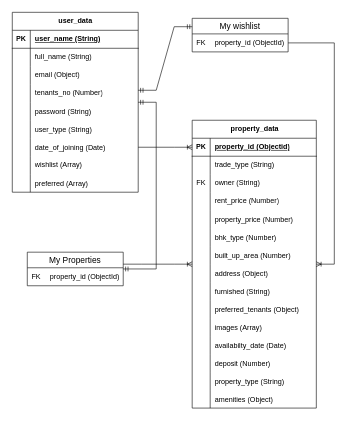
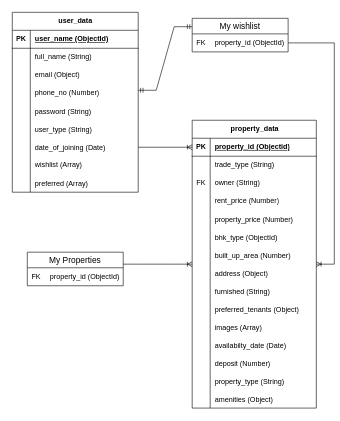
(70, 39) -> (74, 39)
(72, 93) -> (68, 93)
(156, 180) -> none
(248, 238) -> (252, 238)
